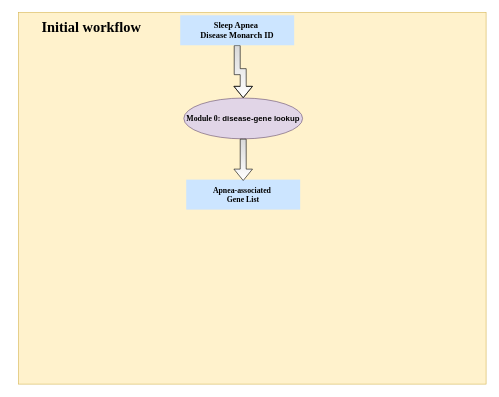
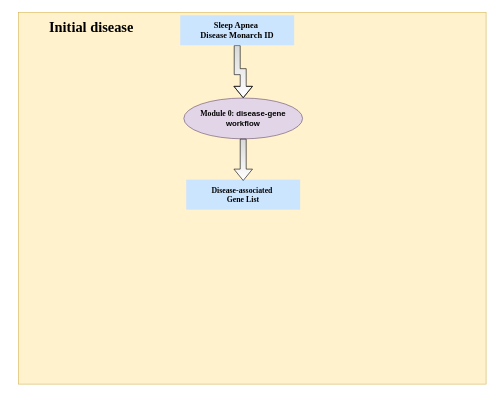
(93, 27) -> (93, 27)
(243, 119) -> (243, 119)
(243, 195) -> (243, 195)
